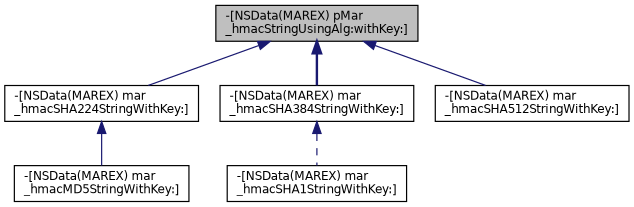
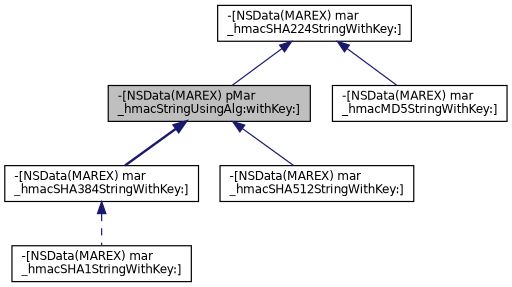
(204, 65) -> (257, 67)
